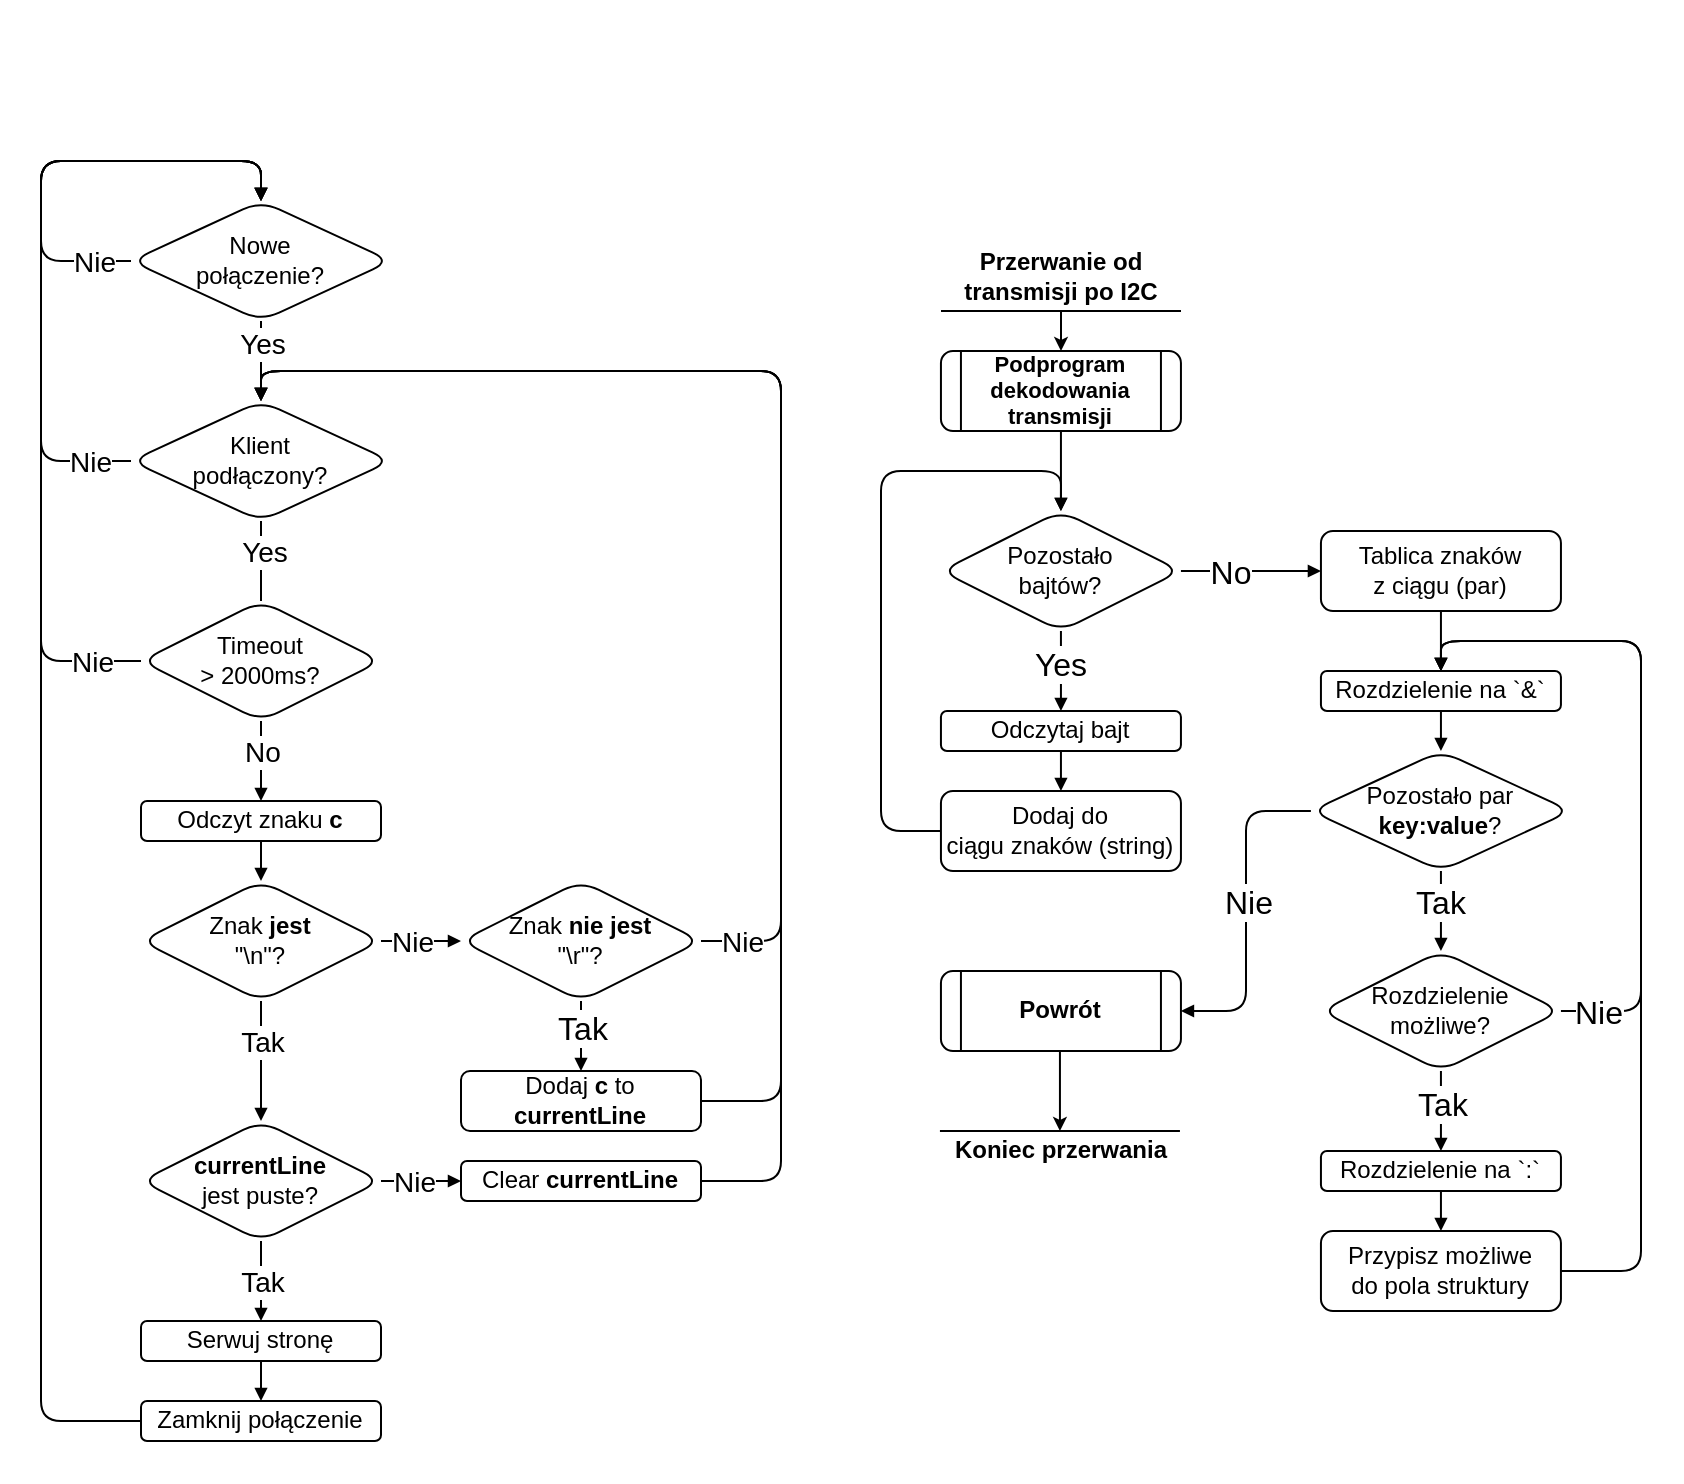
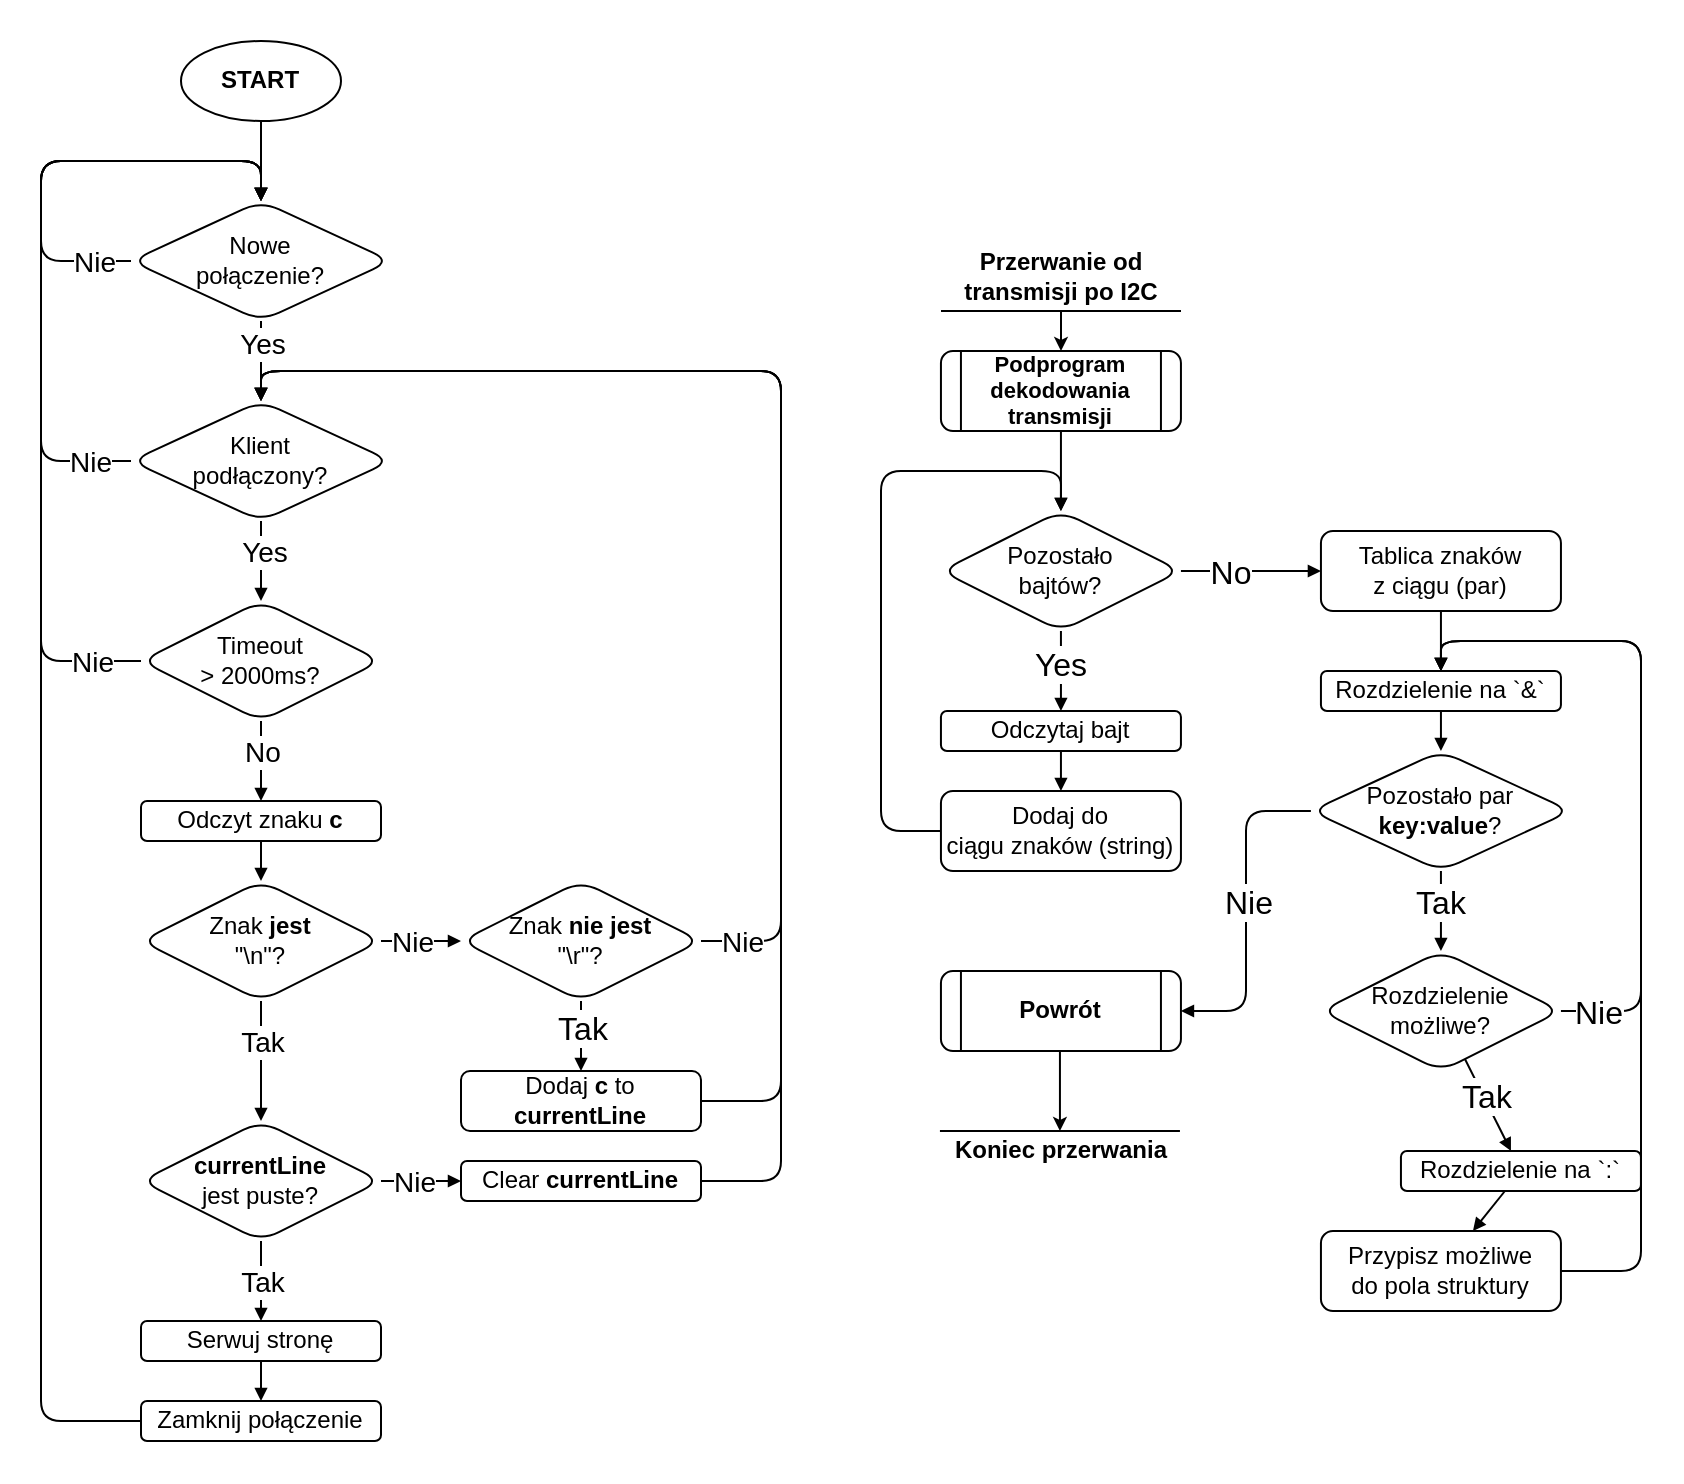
none -> (261, 81)
none -> (261, 143)
(261, 593) -> (261, 587)
(1441, 1171) -> (1521, 1171)
